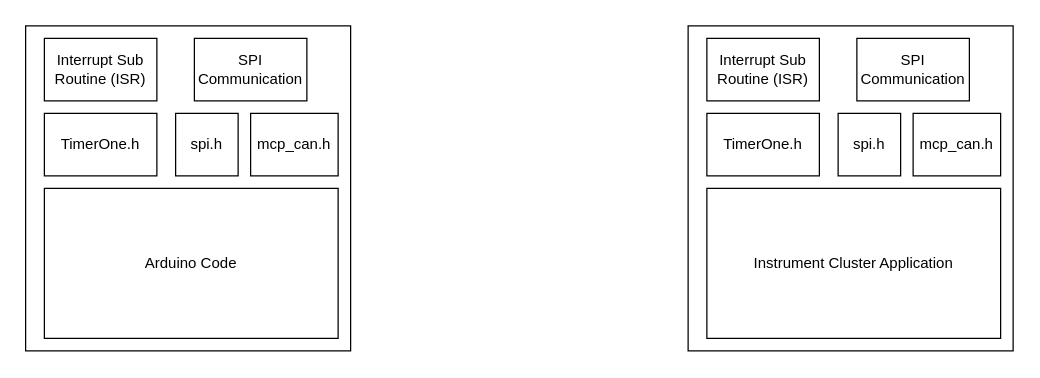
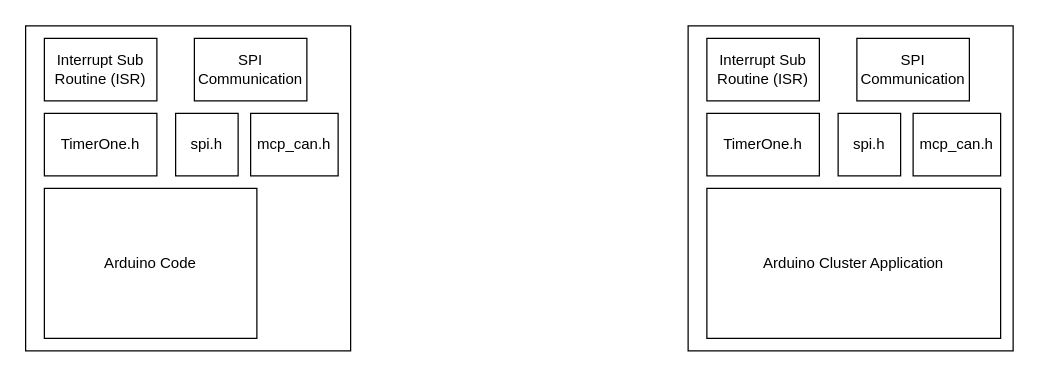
(191, 263) -> (151, 263)
(854, 263) -> (854, 263)
